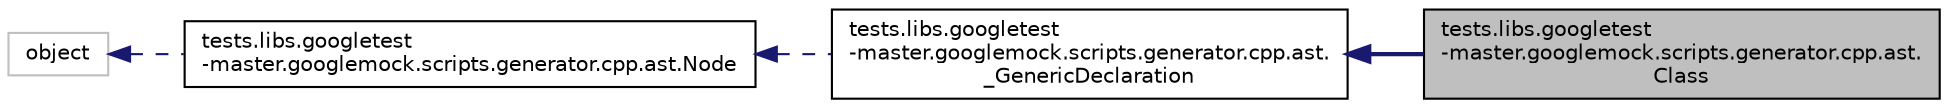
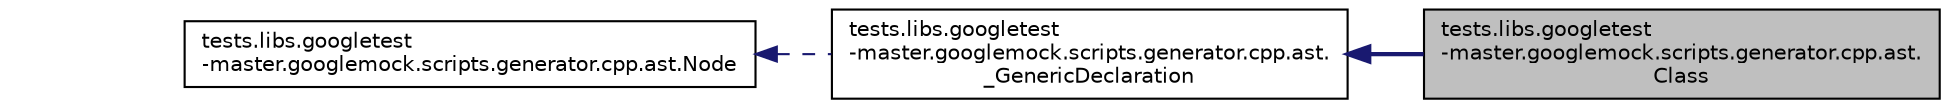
(58, 54) -> none
